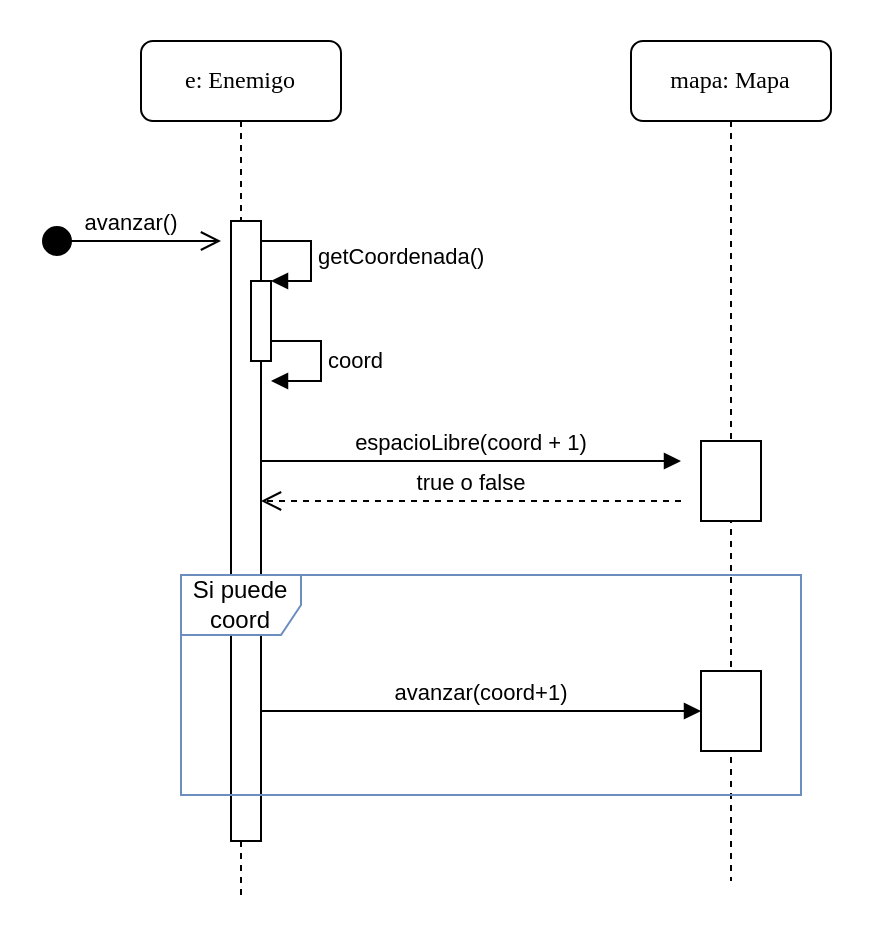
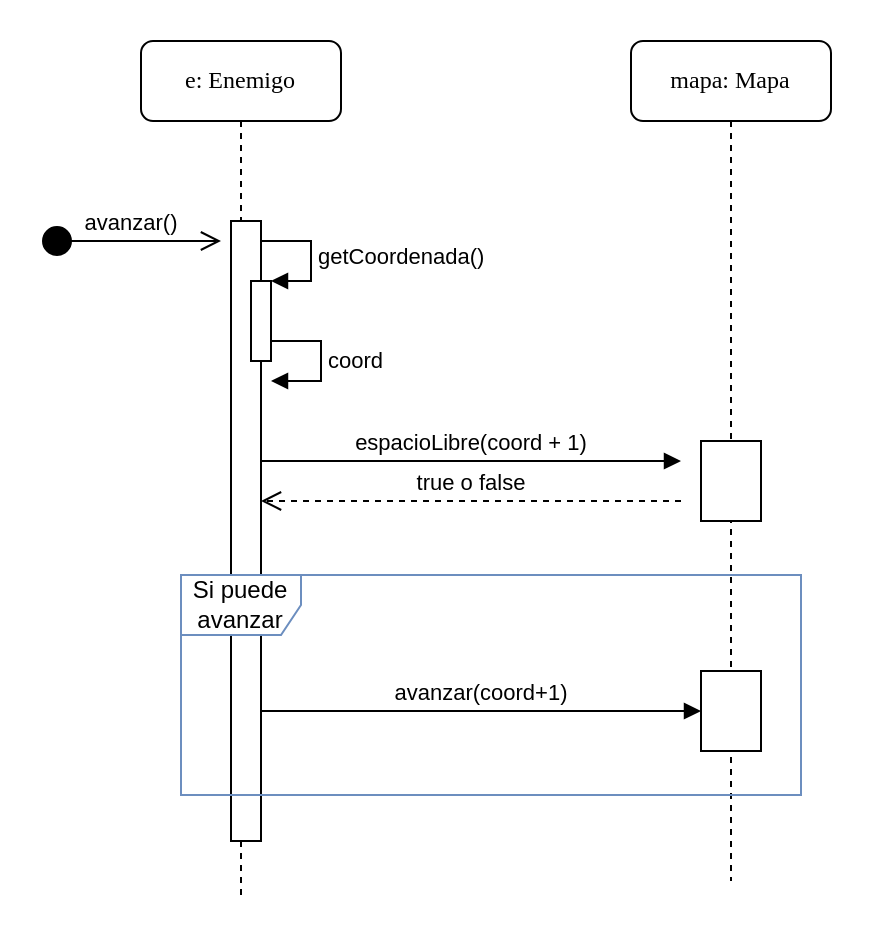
(241, 605) -> (241, 605)
